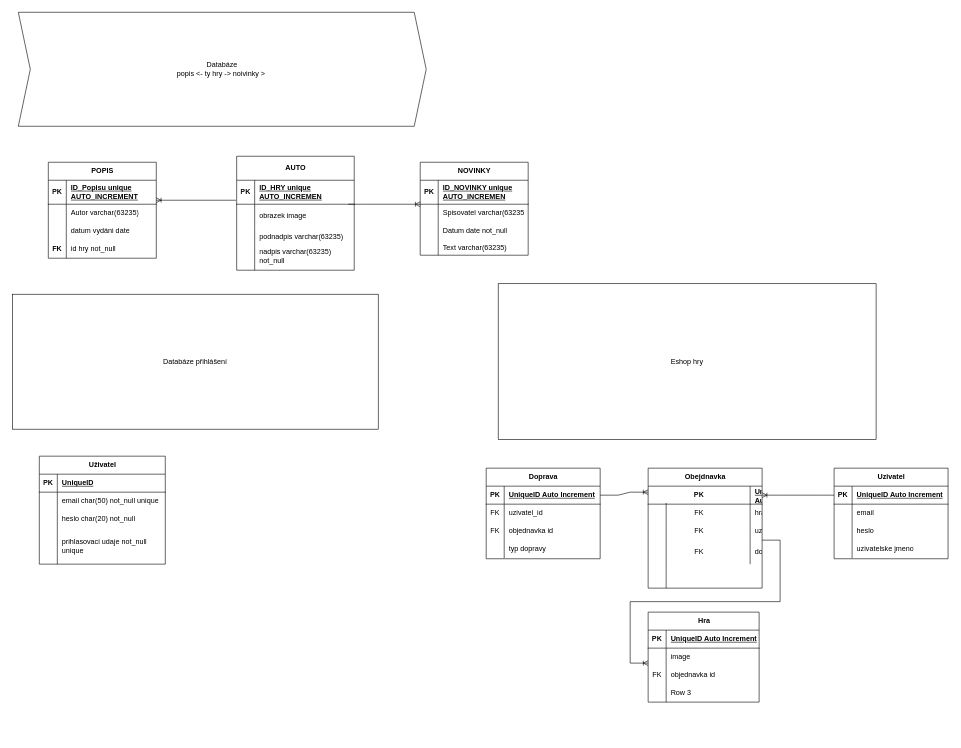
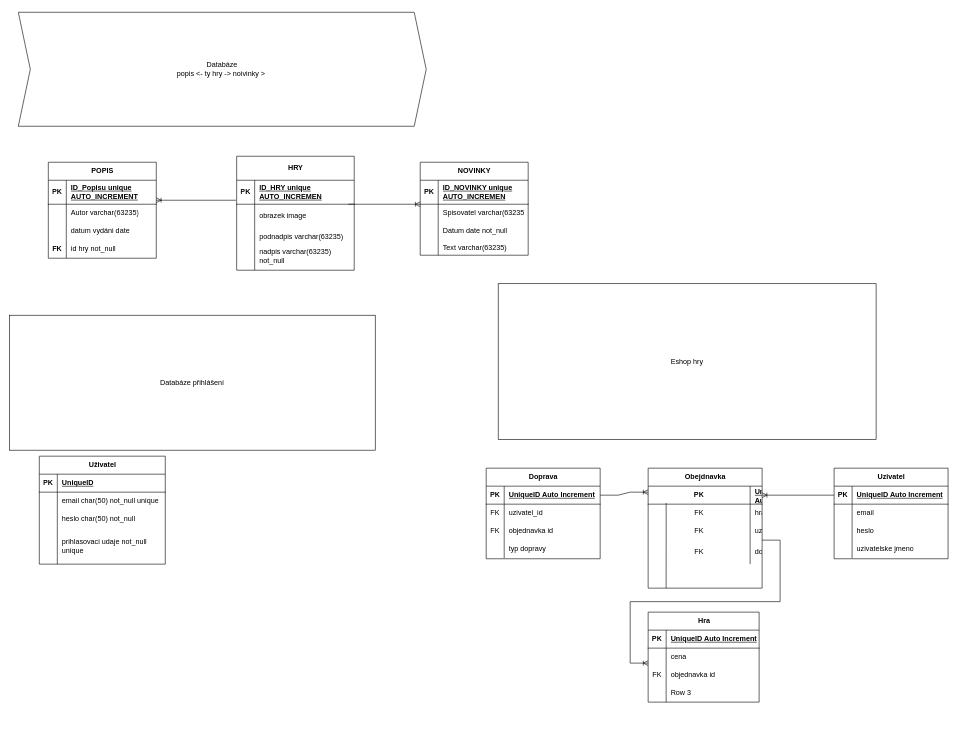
(296, 168) -> (296, 168)
(195, 362) -> (192, 383)
(104, 519) -> (104, 519)
(680, 657) -> (679, 657)
